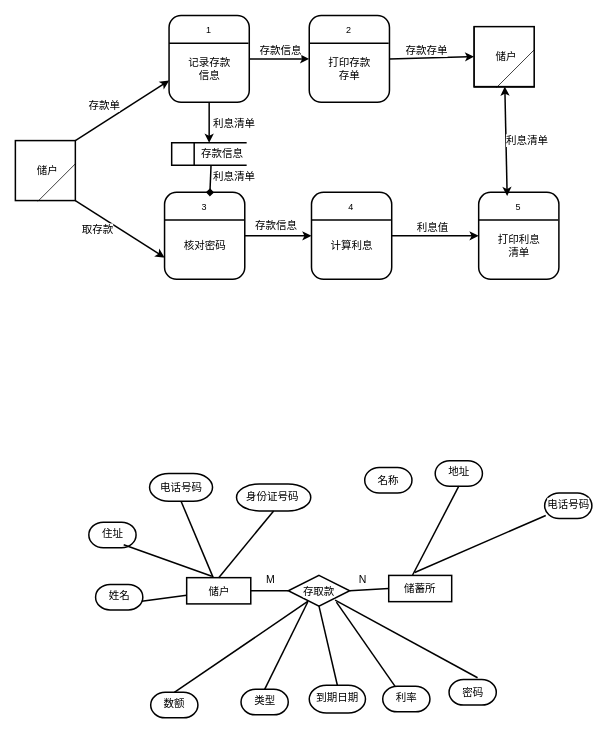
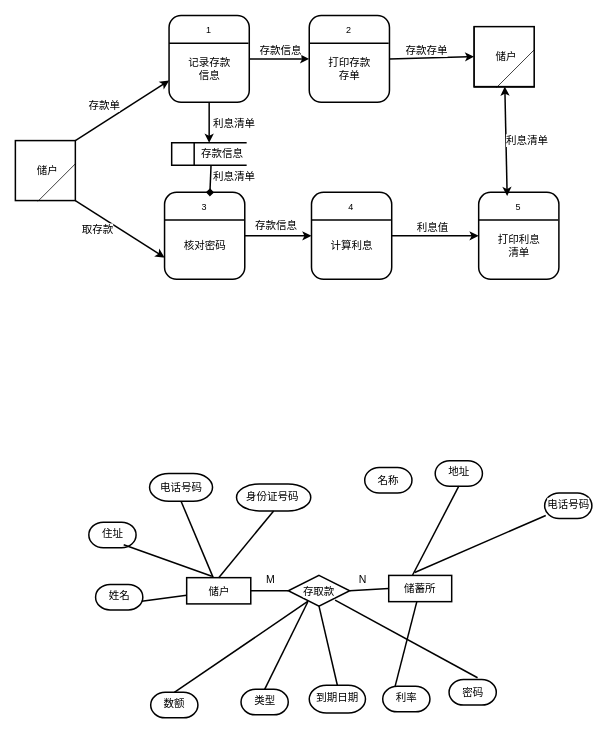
(365, 644) -> (407, 643)
